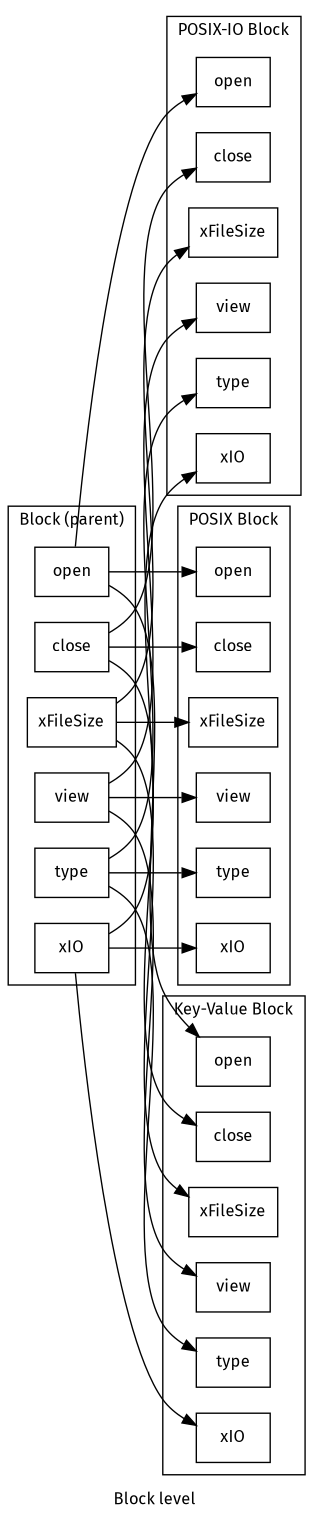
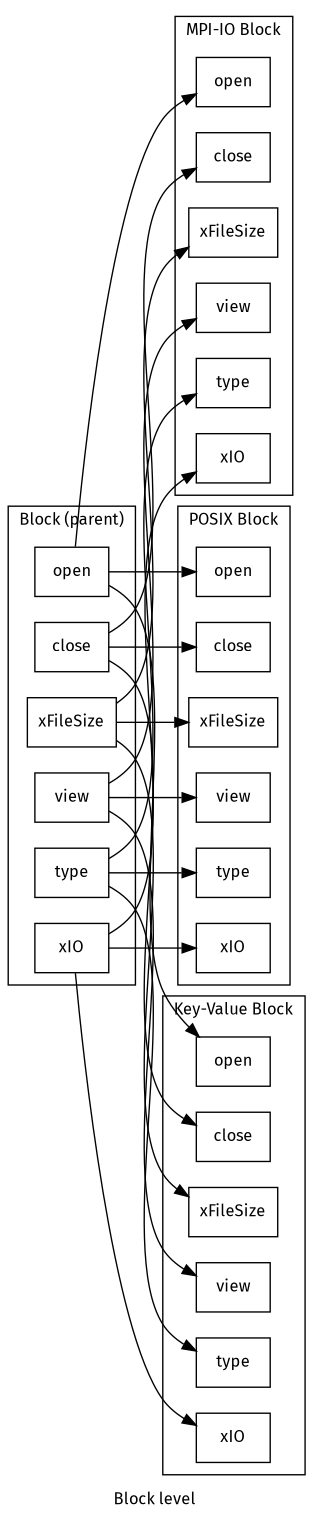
(234, 31) -> (234, 31)
